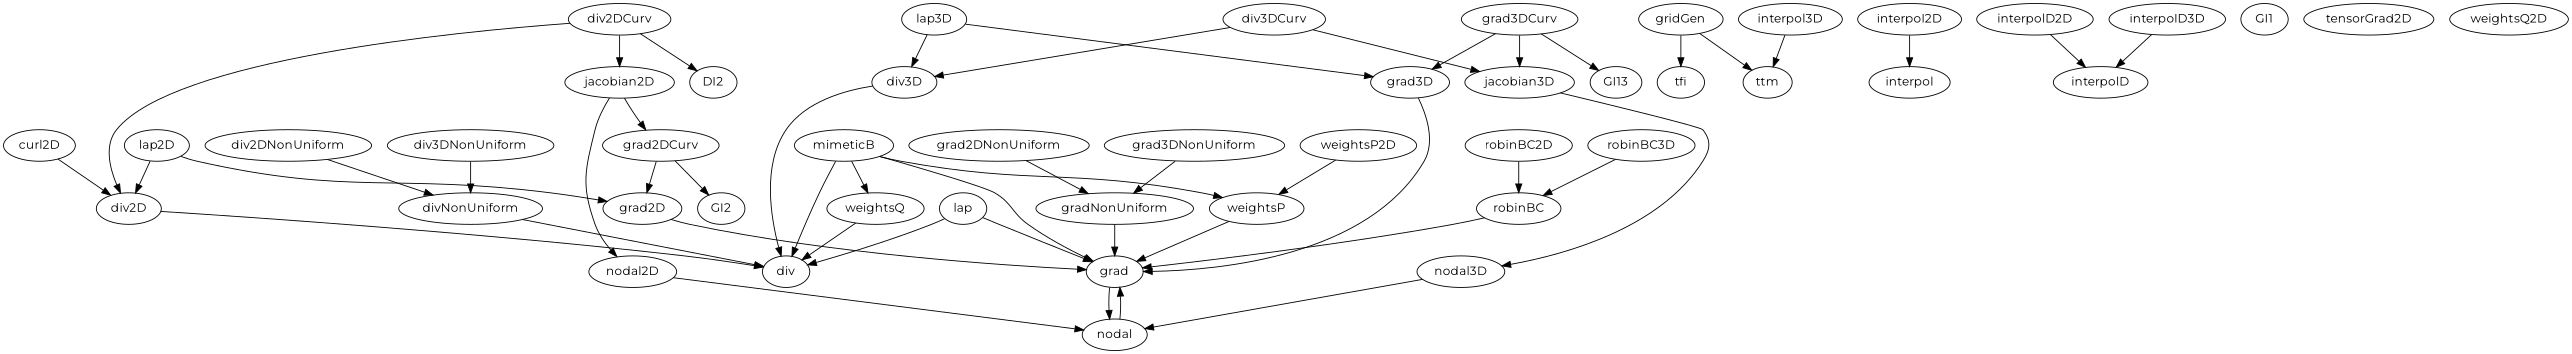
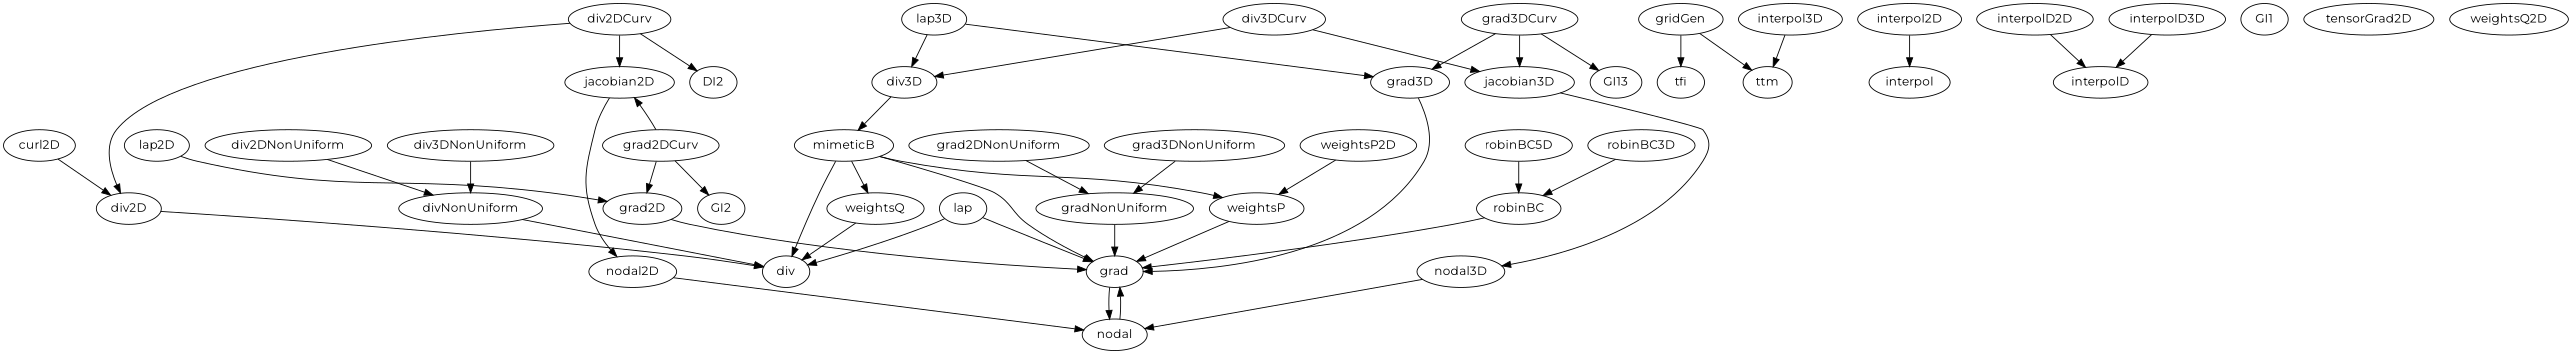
(632, 111) -> (648, 117)
(781, 139) -> (878, 110)
(1519, 145) -> (1519, 145)
(145, 173) -> none
